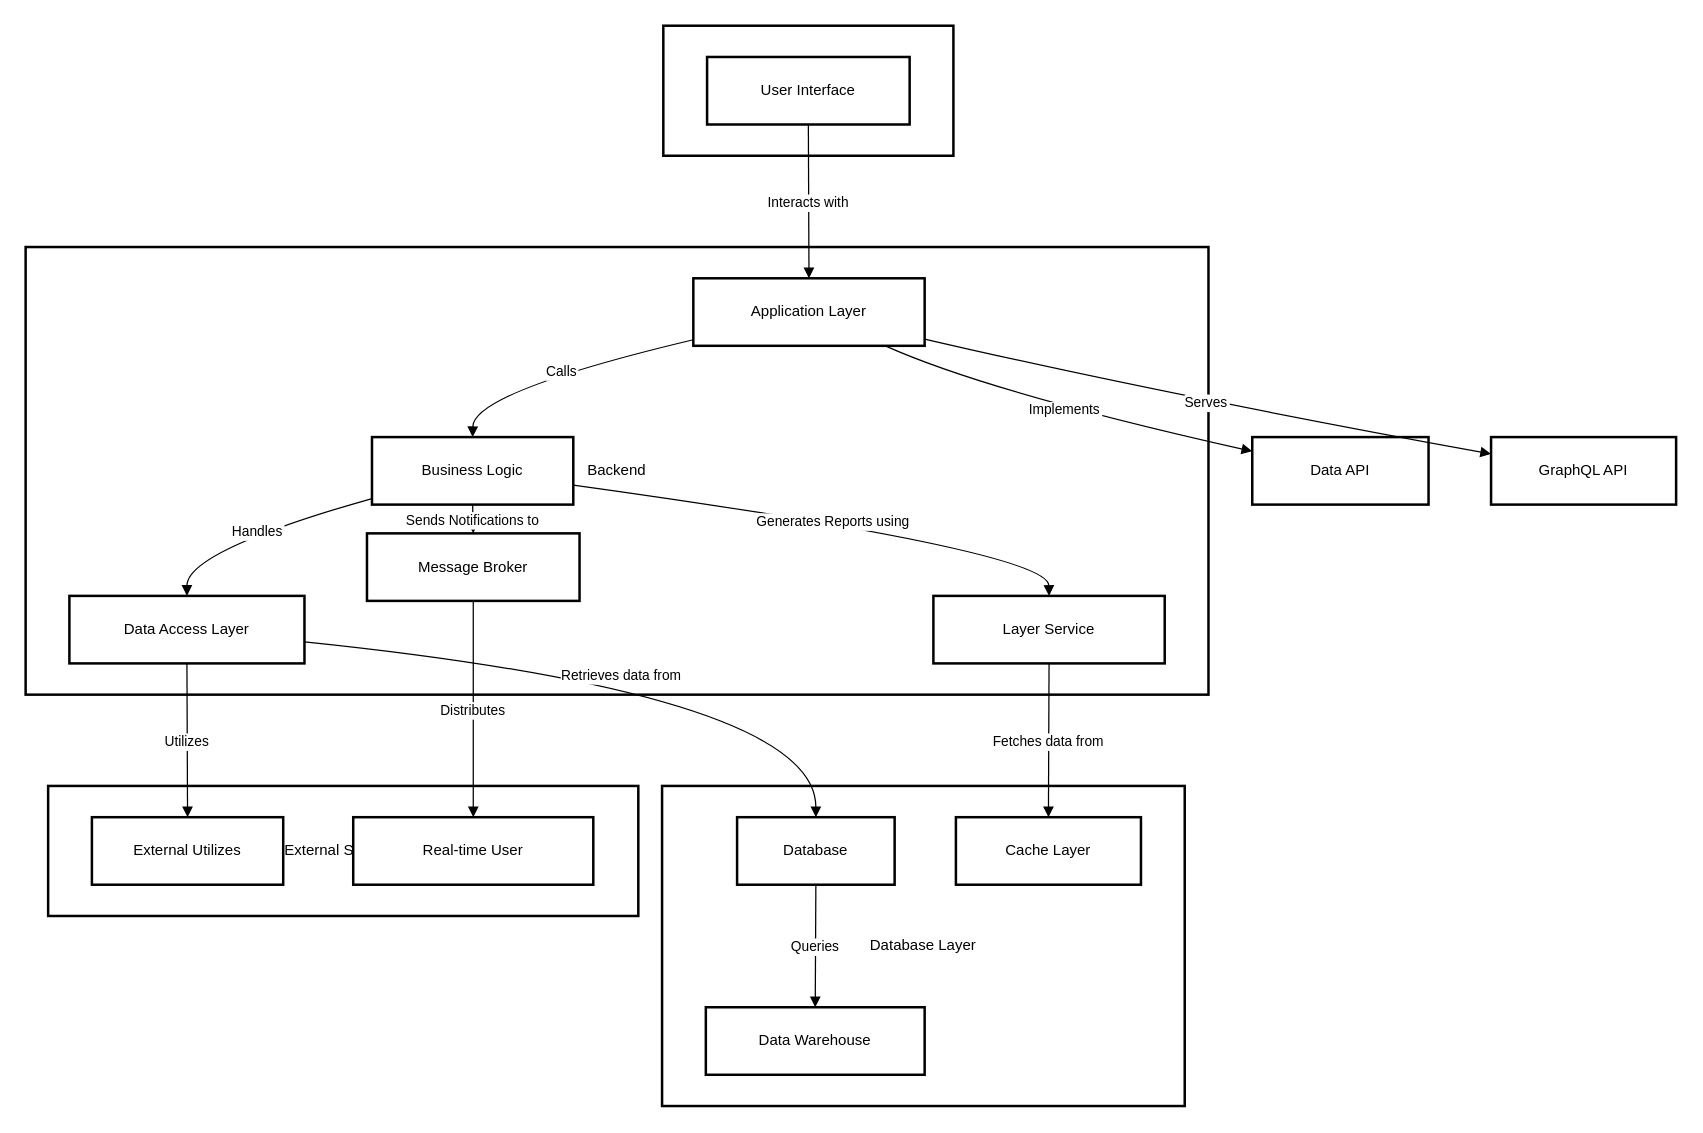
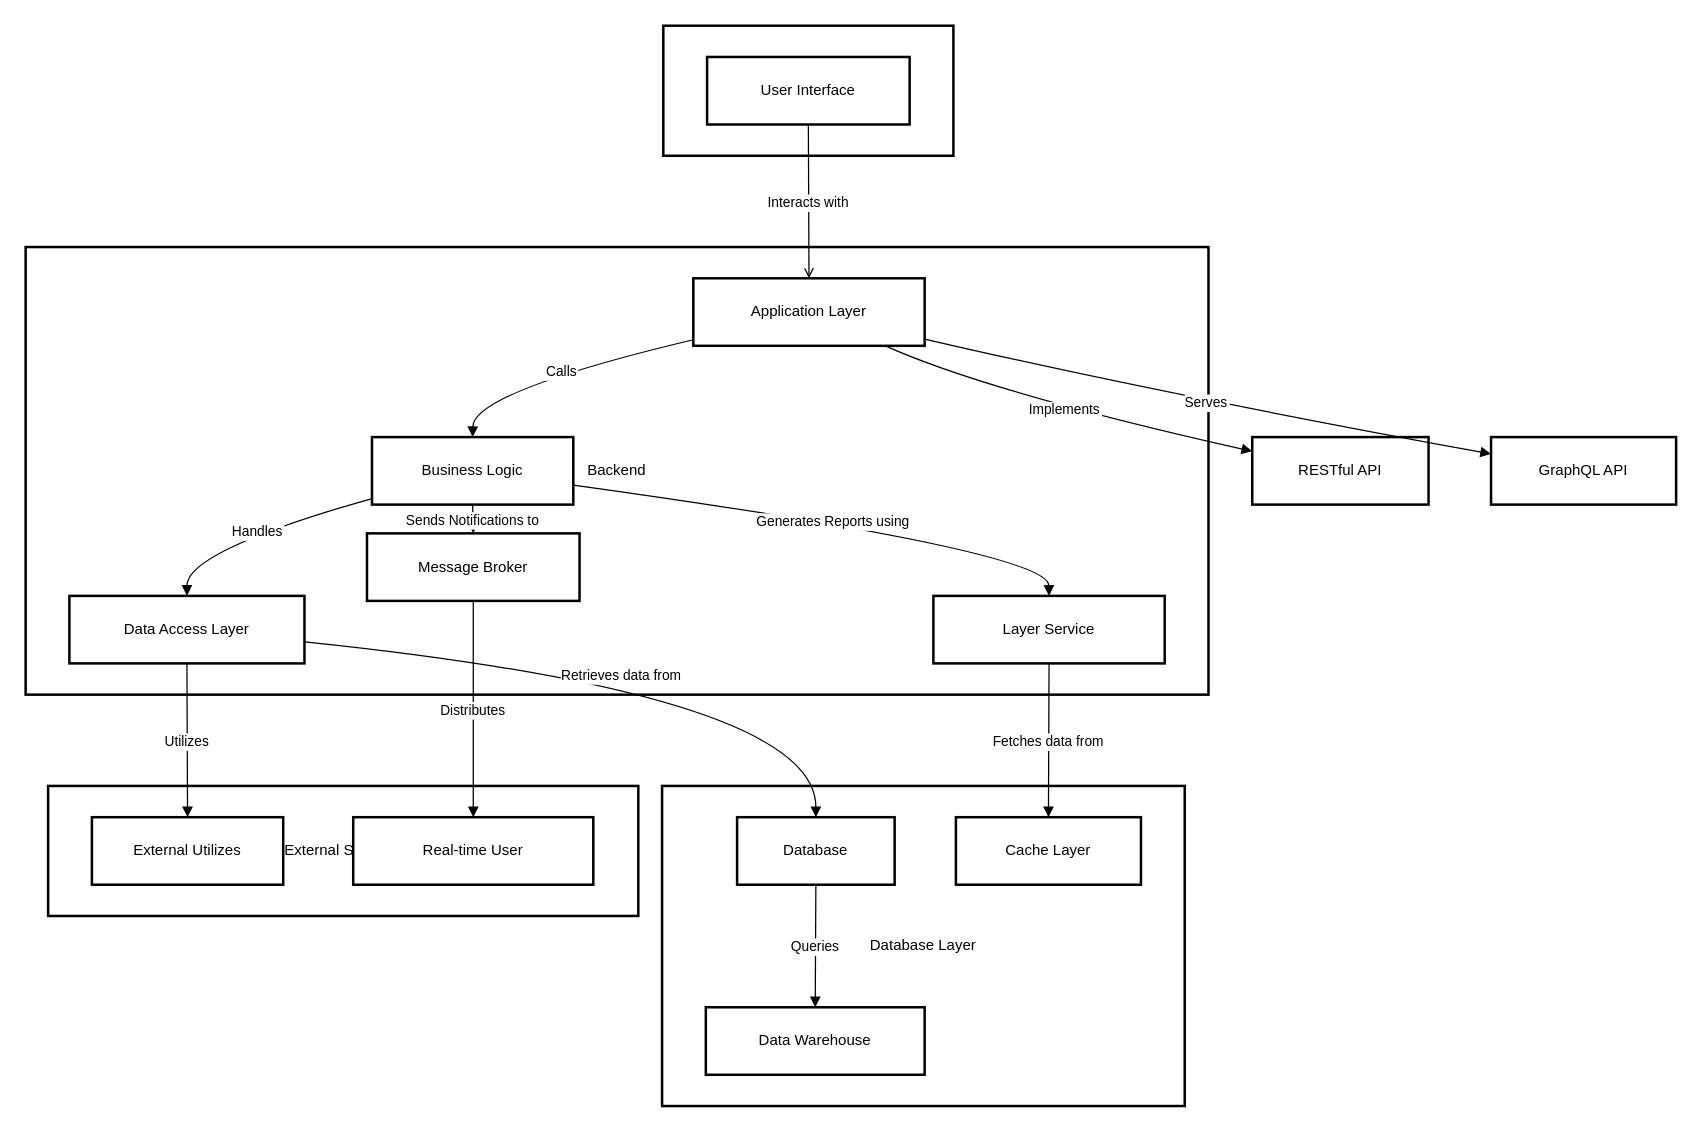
(809, 266) -> (809, 269)
(1340, 471) -> (1340, 471)
